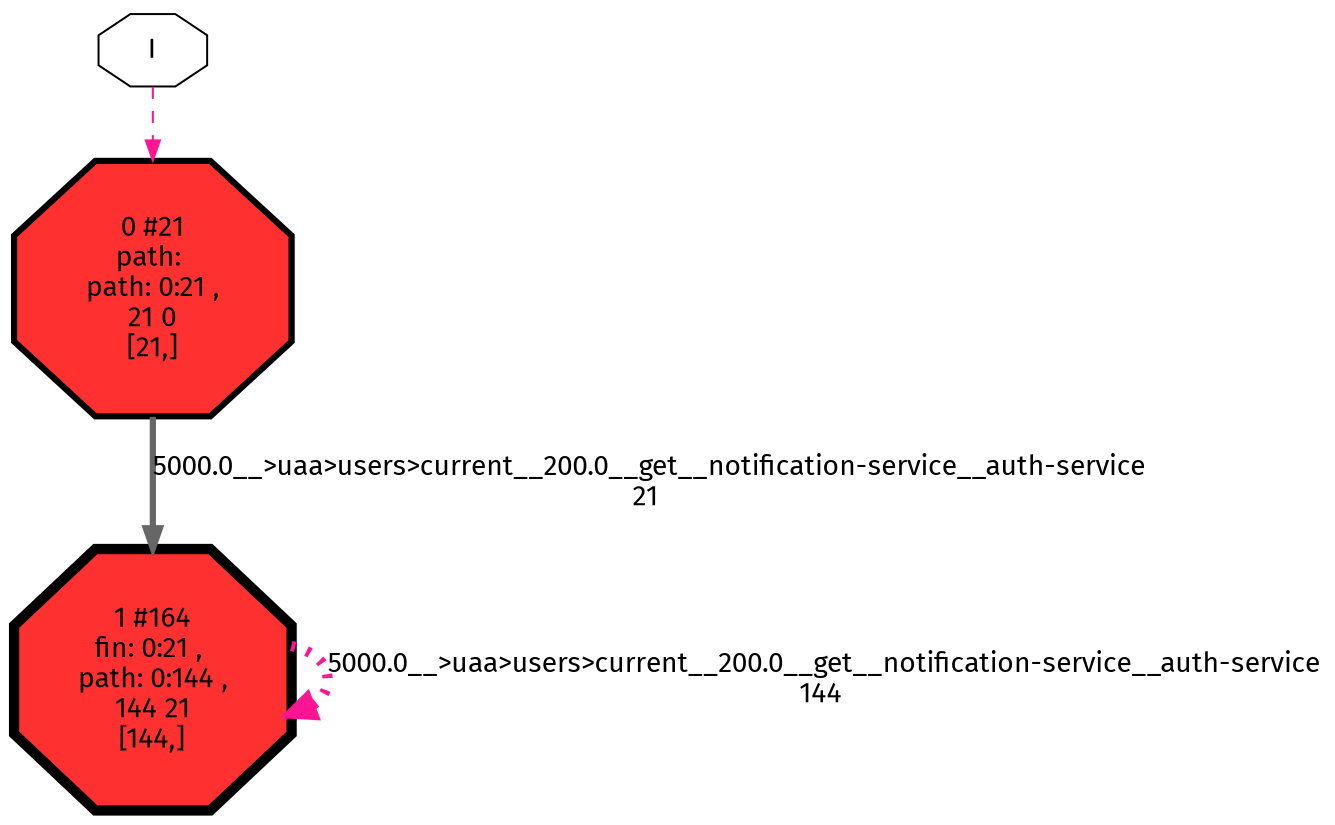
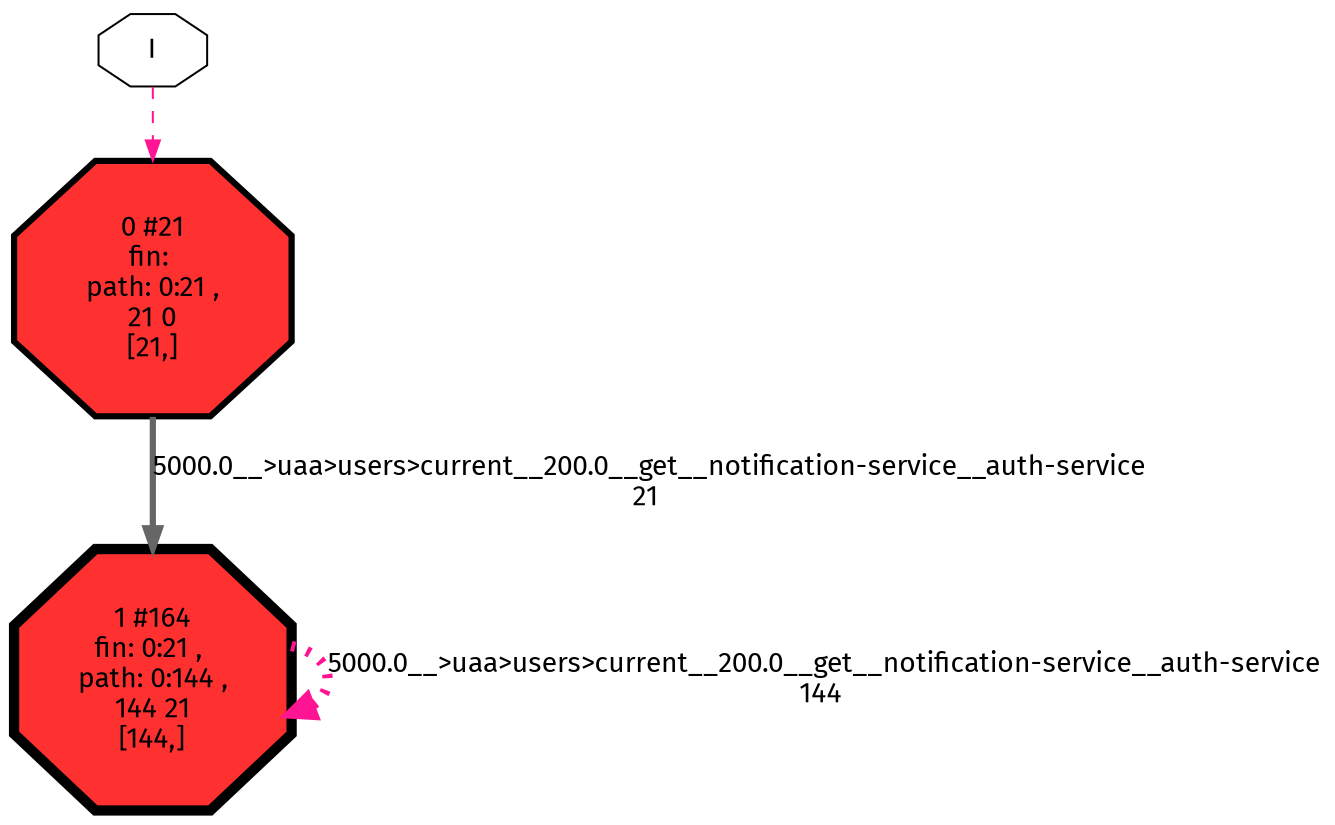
(153, 289) -> (153, 289)
